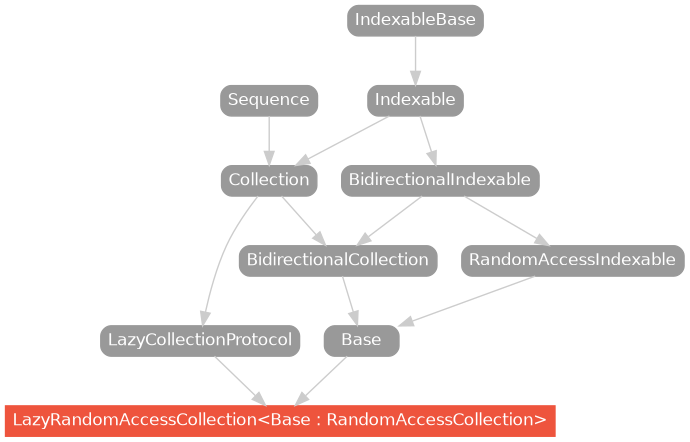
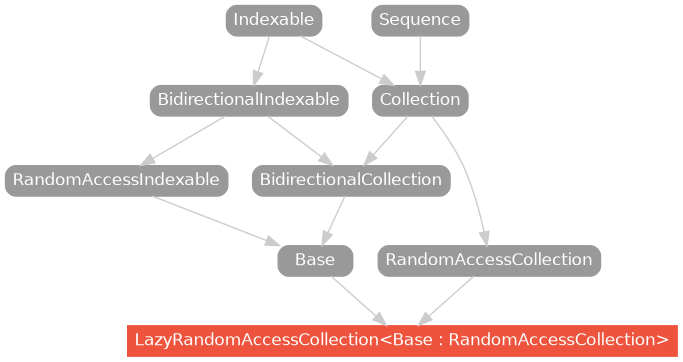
(416, 21) -> none
(200, 341) -> (489, 261)
